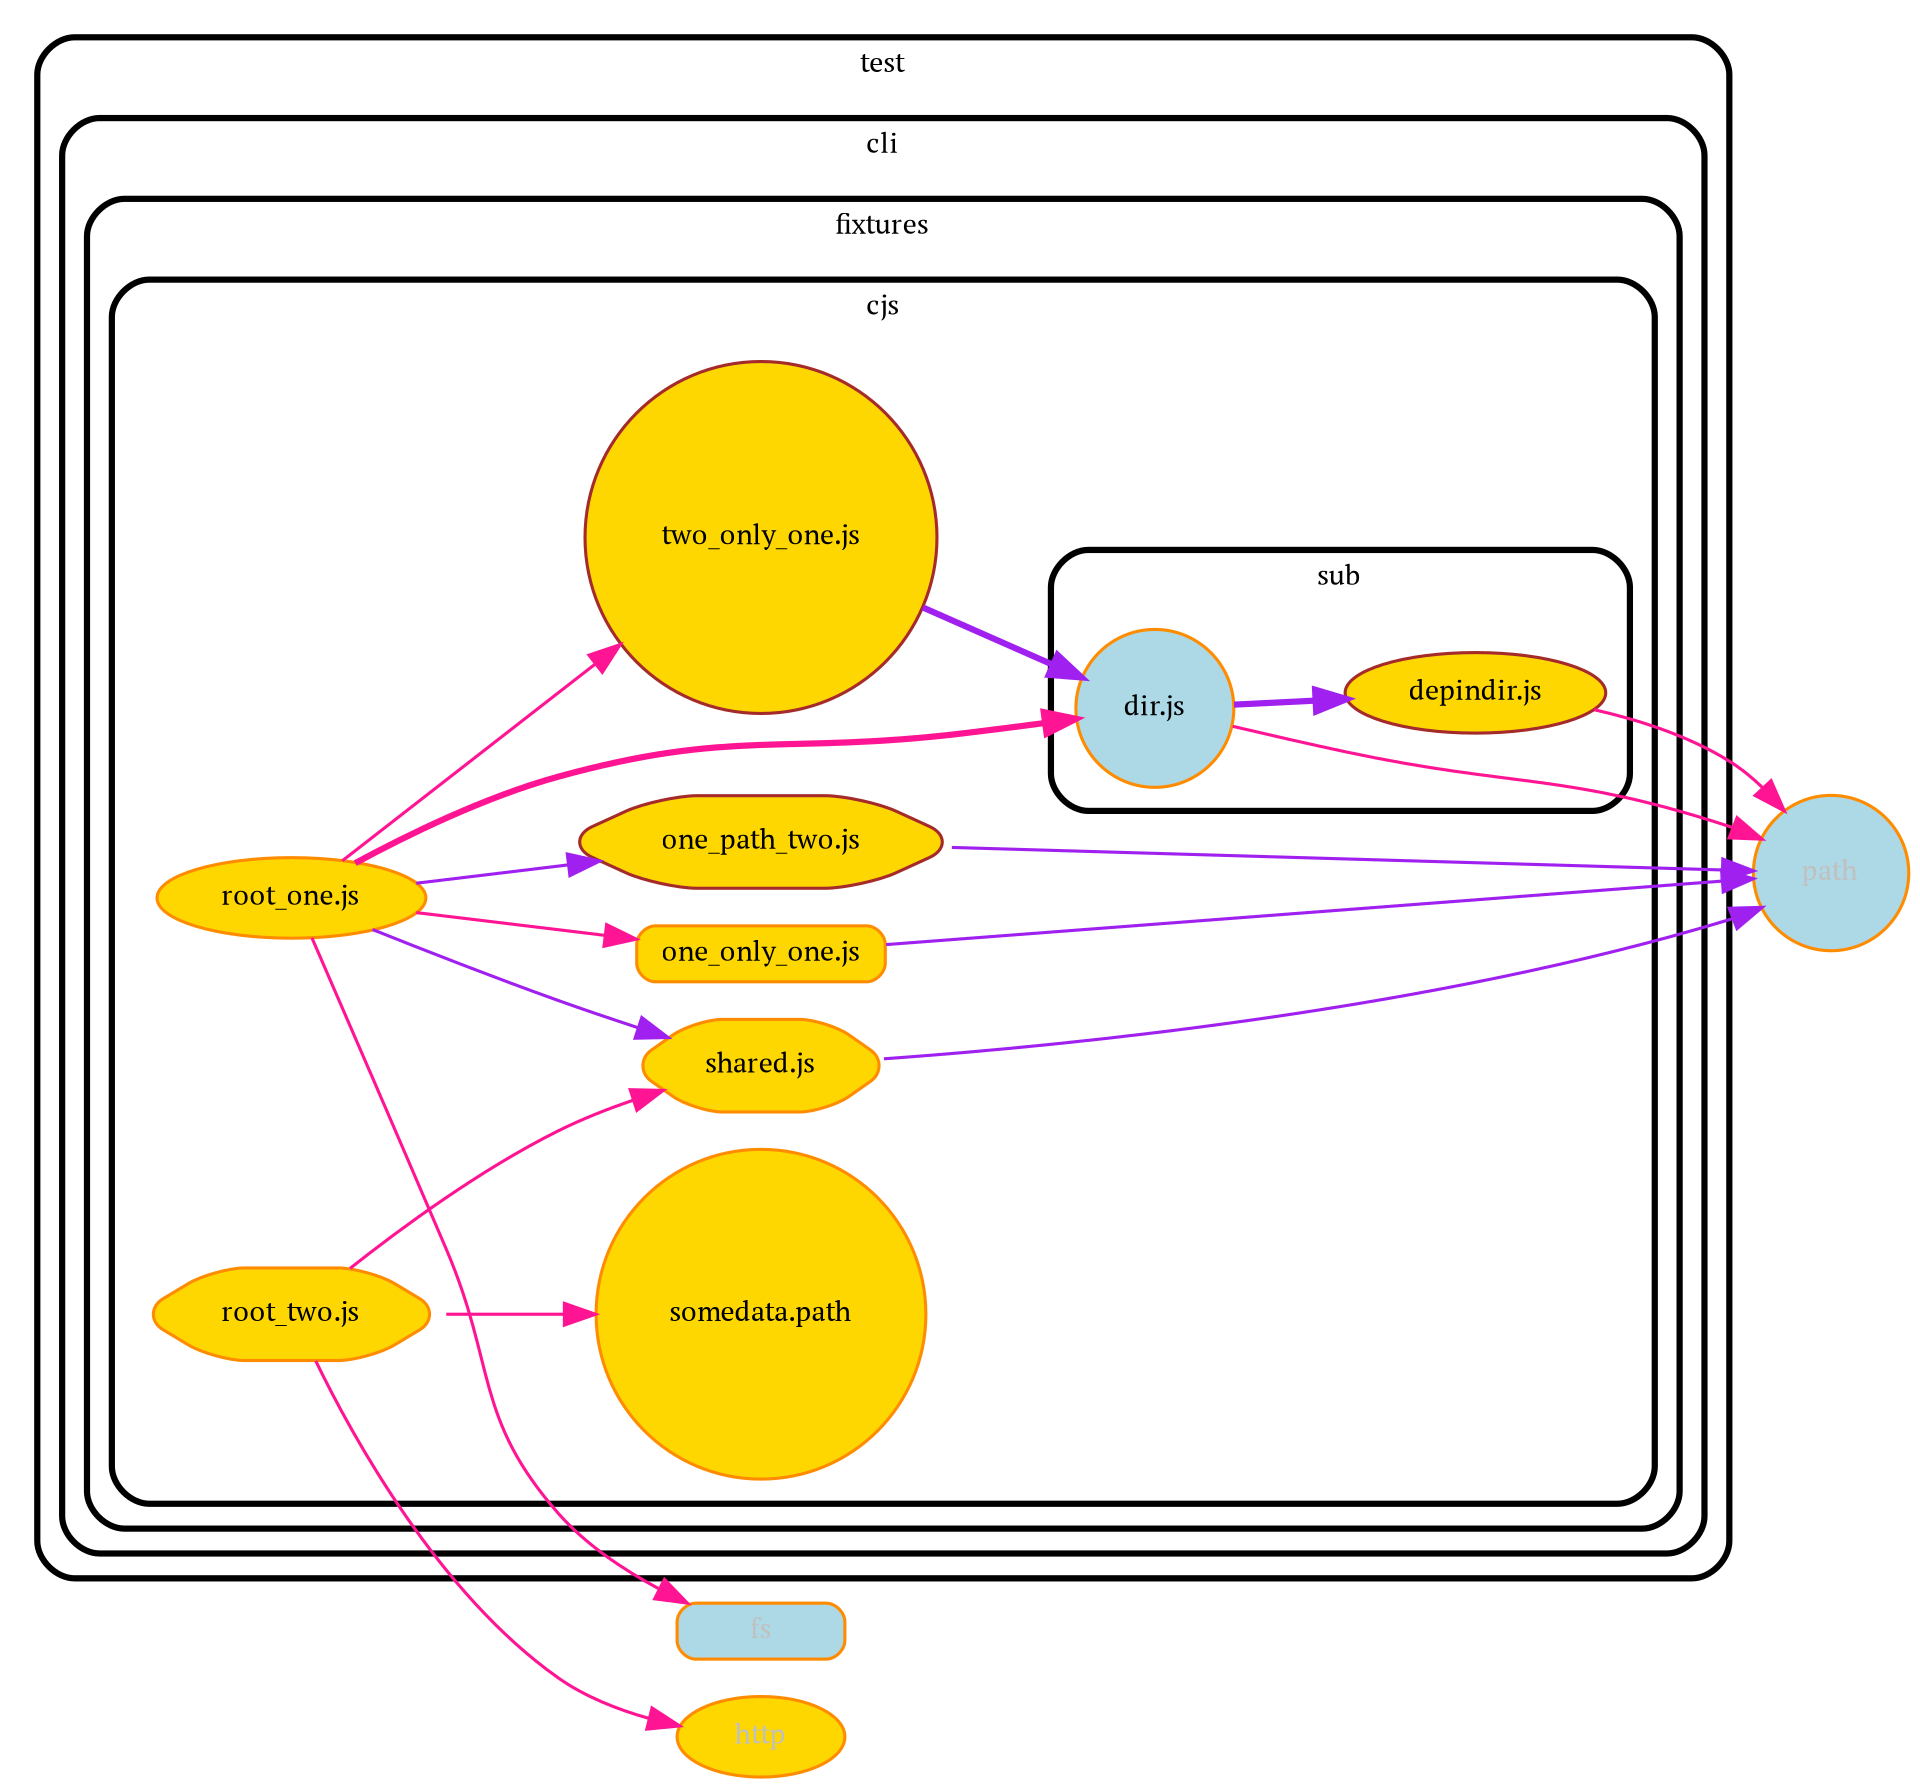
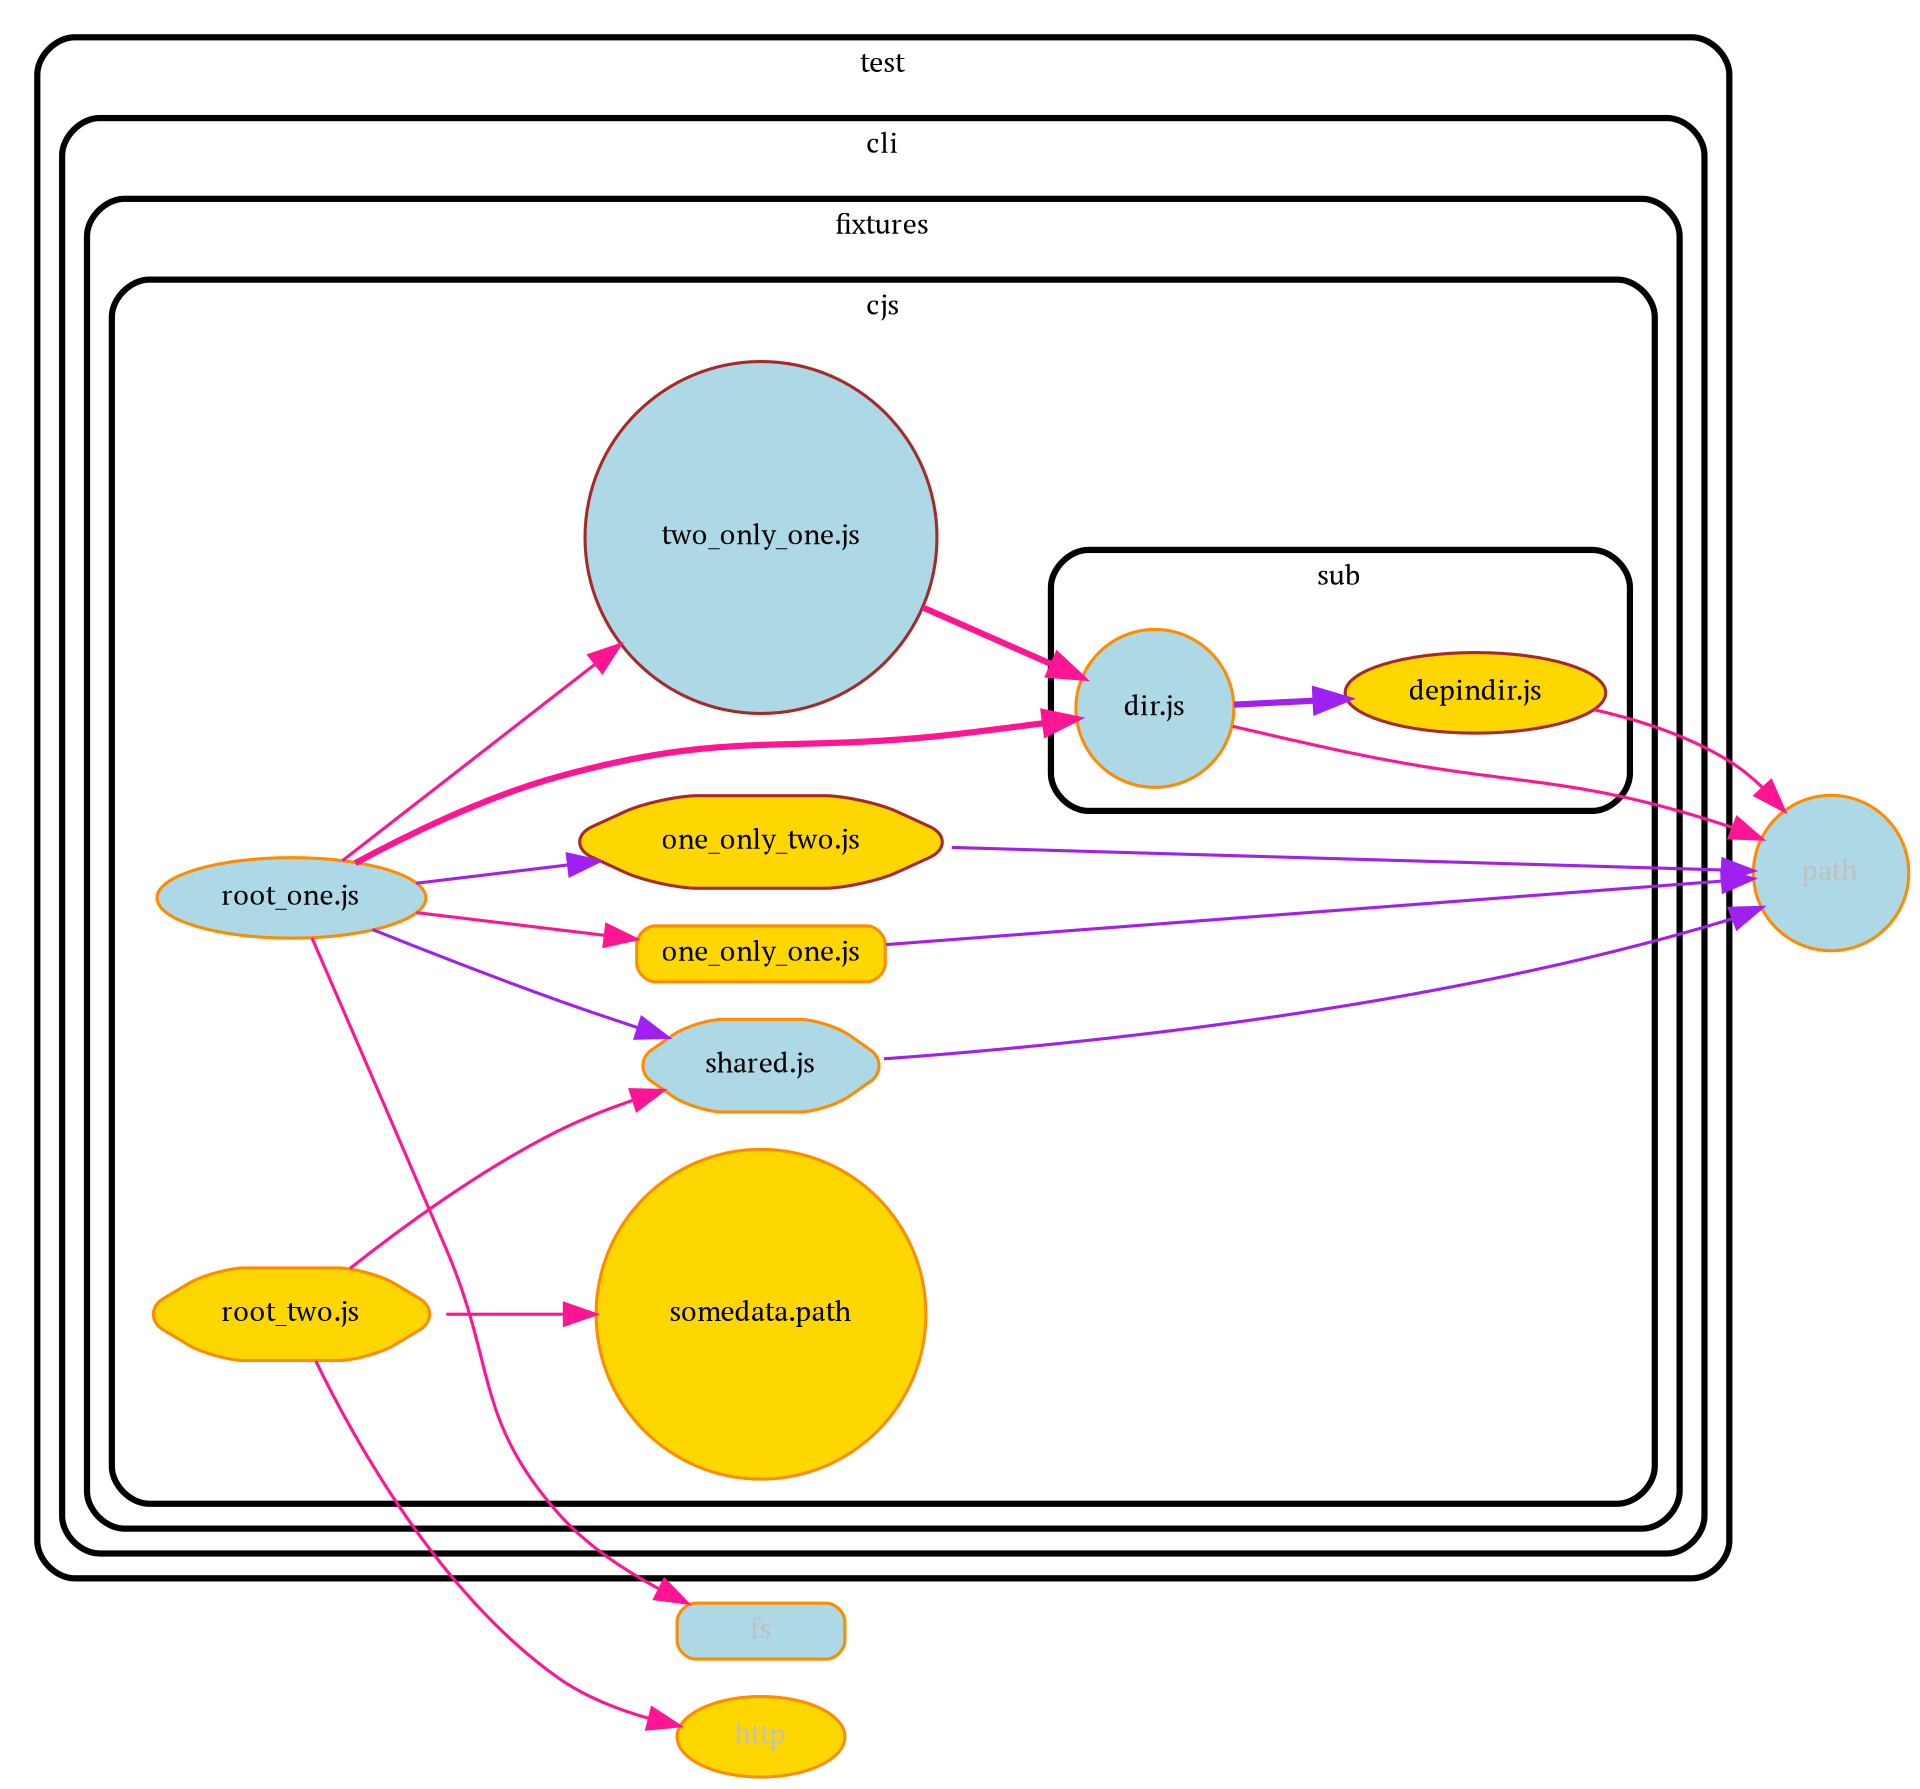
(761, 538) -> (761, 538)
(988, 636) -> (988, 636)
(761, 842) -> (761, 842)
(291, 898) -> (291, 898)
(761, 1066) -> (761, 1066)
